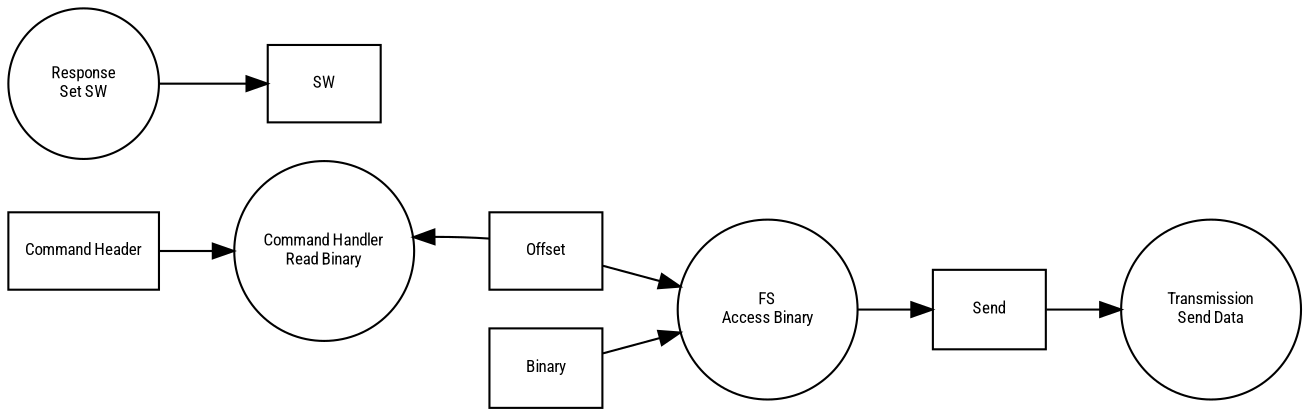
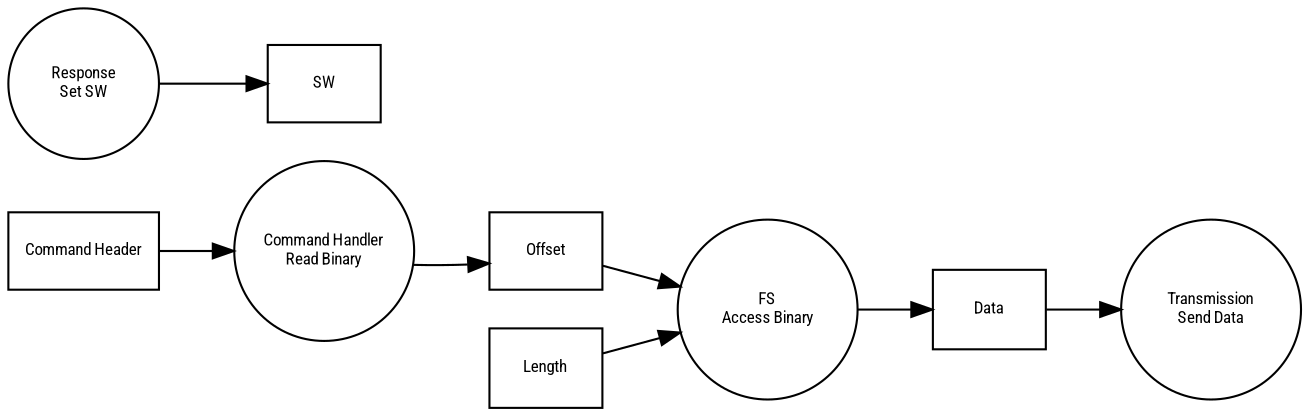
(462, 237) -> (441, 265)
(989, 310) -> (989, 310)
(546, 368) -> (546, 368)
